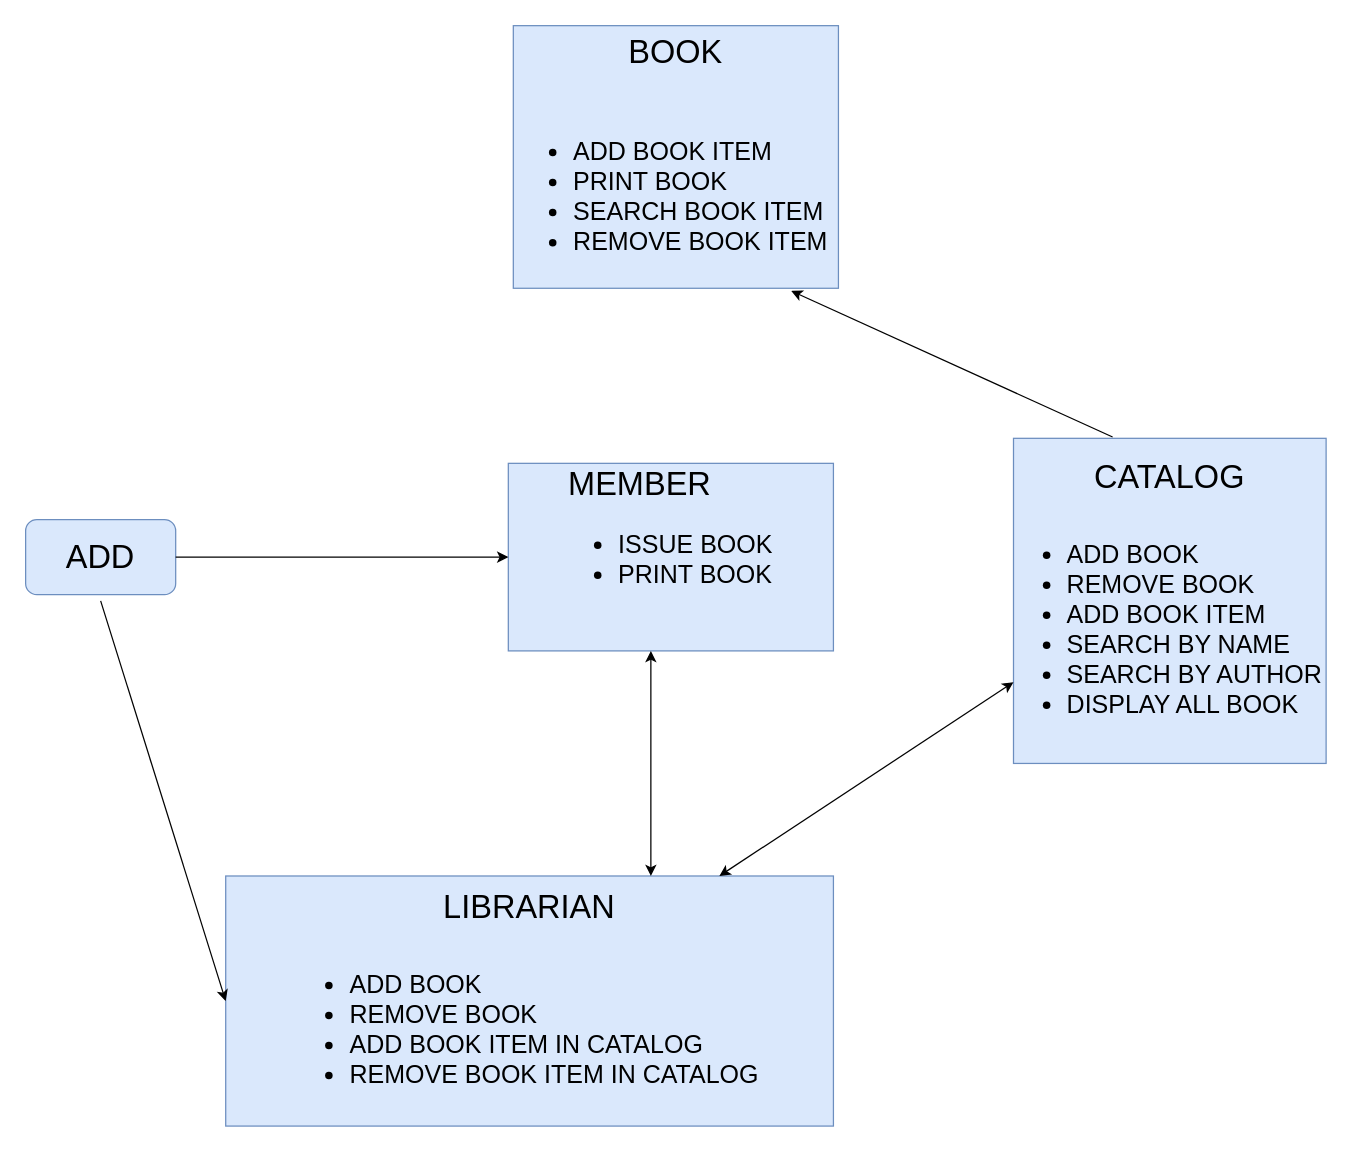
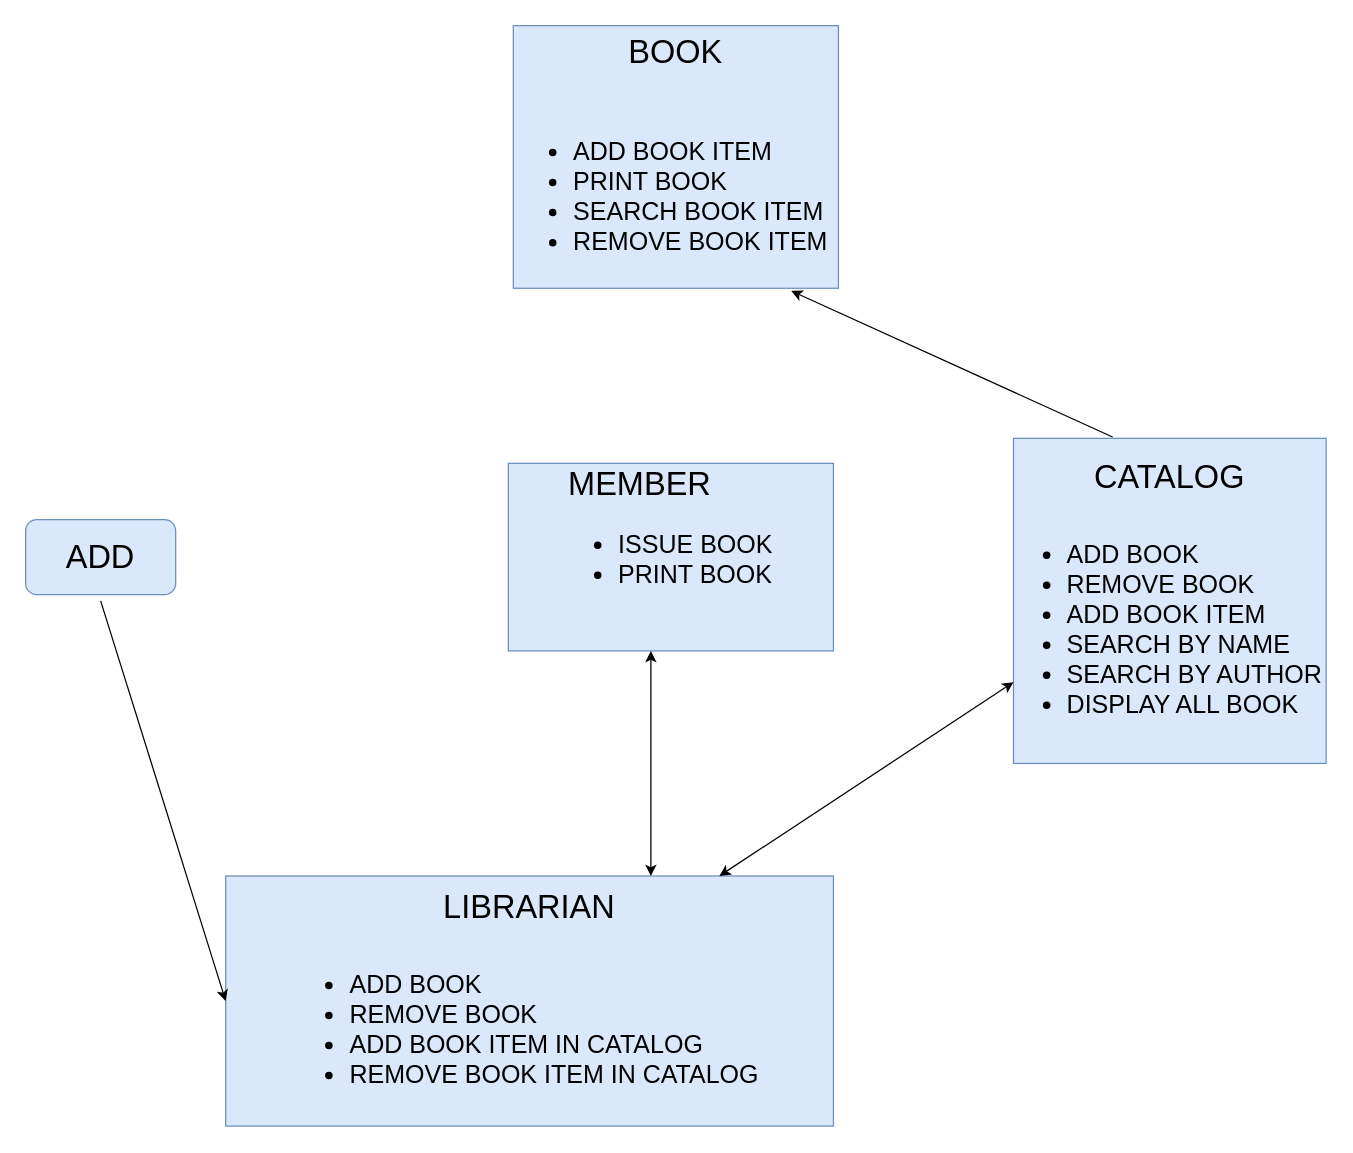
(338, 557) -> none
